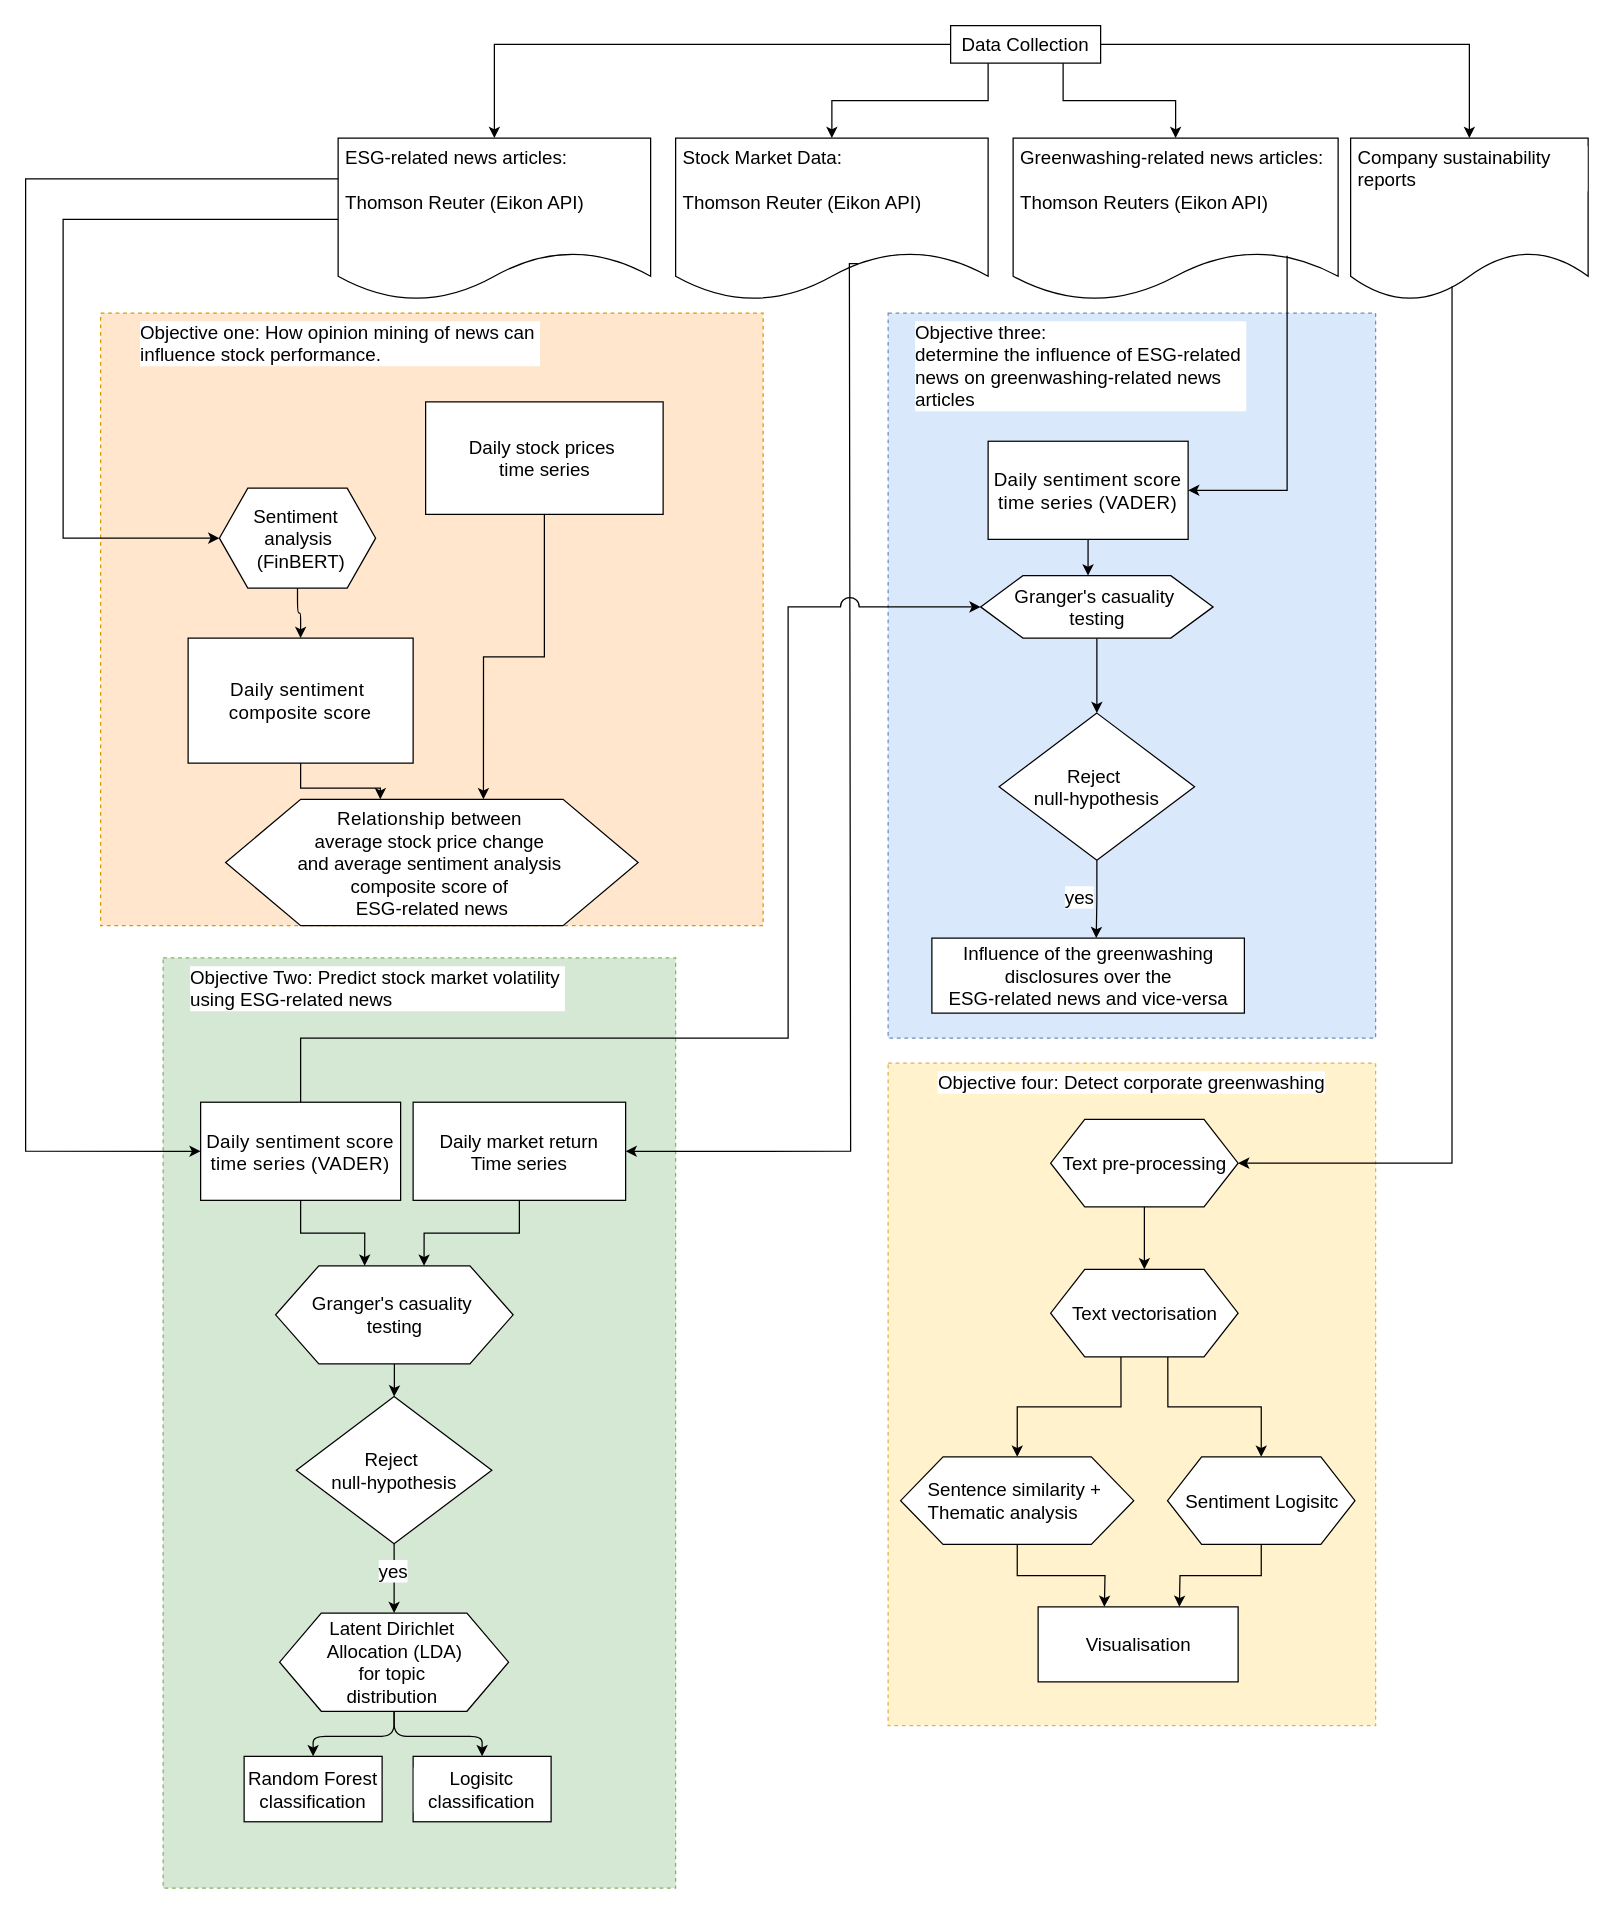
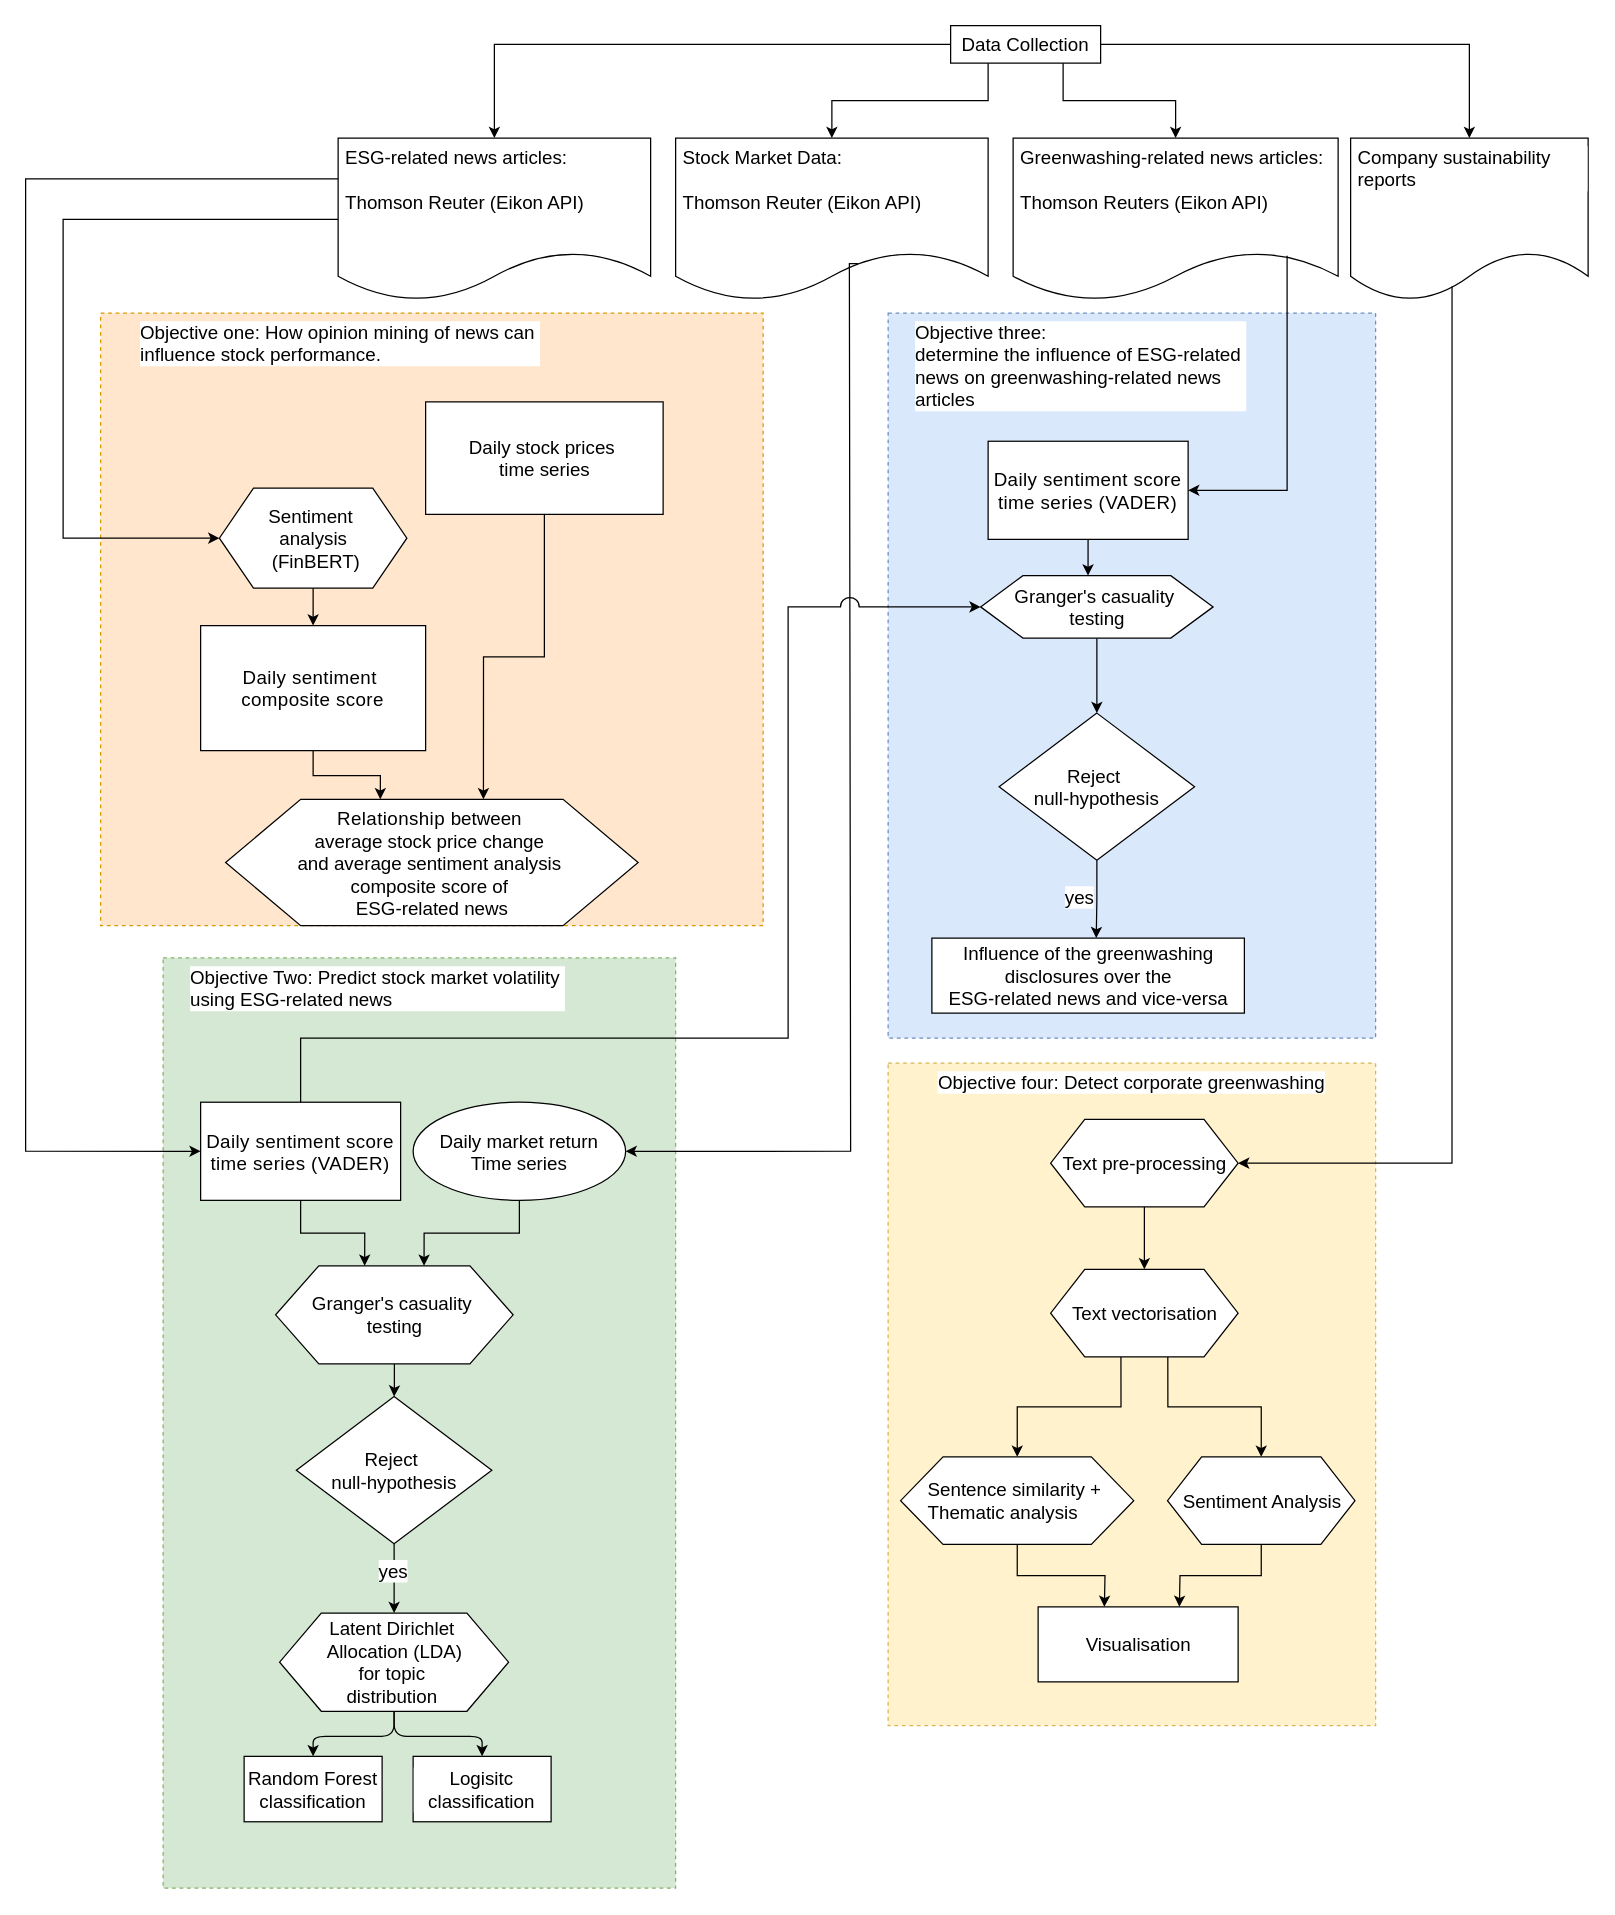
(298, 538) -> (313, 538)
(301, 701) -> (313, 688)
(519, 1151) -> (519, 1151)
(1263, 1501) -> (1263, 1501)
